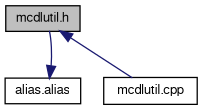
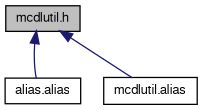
(51, 48) -> (34, 61)
(150, 91) -> (150, 91)
